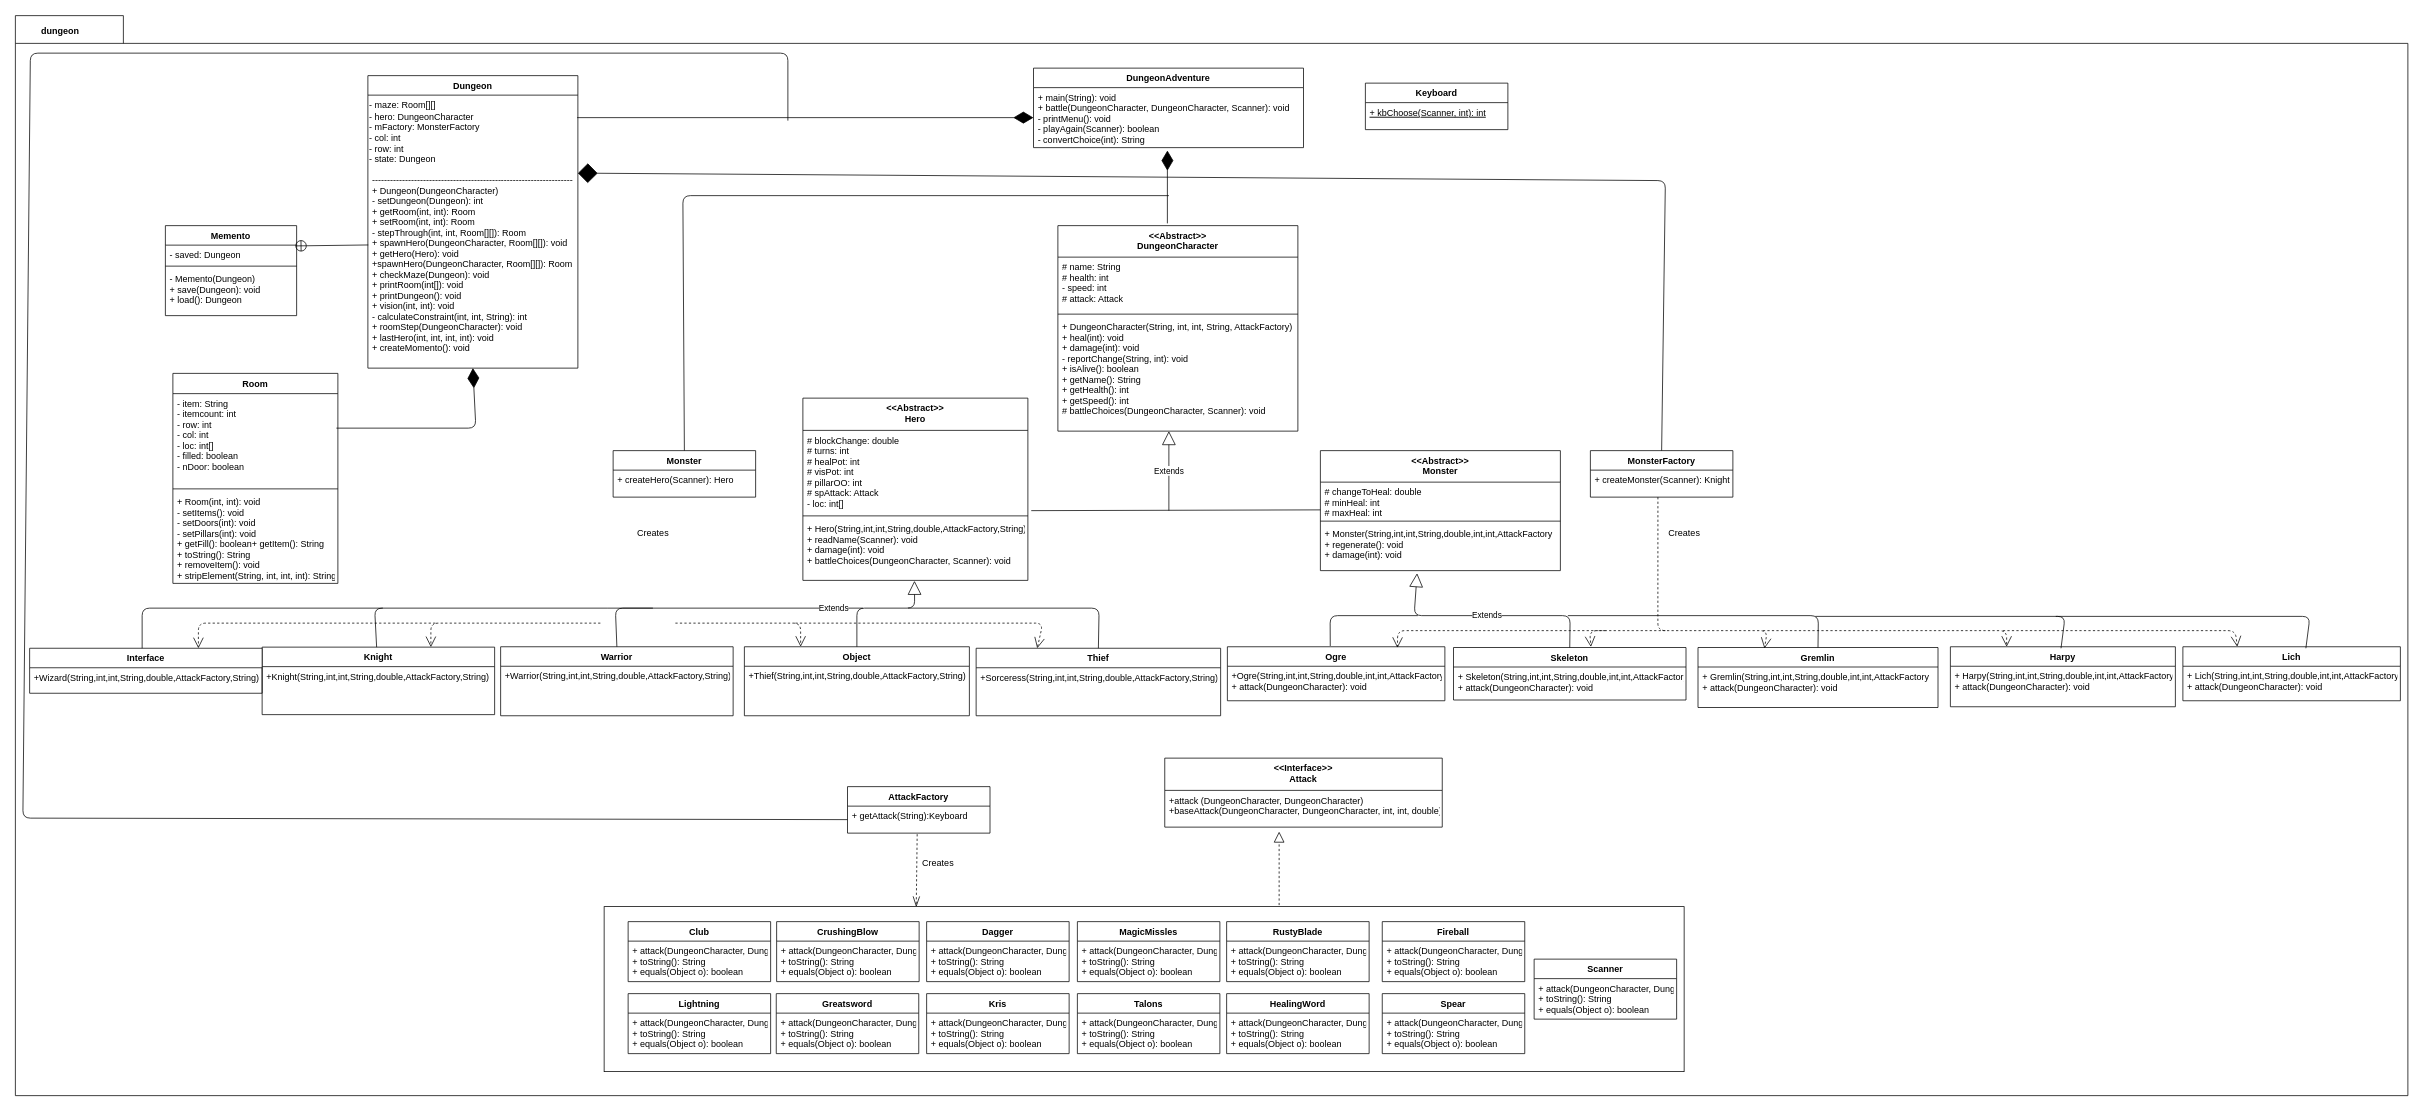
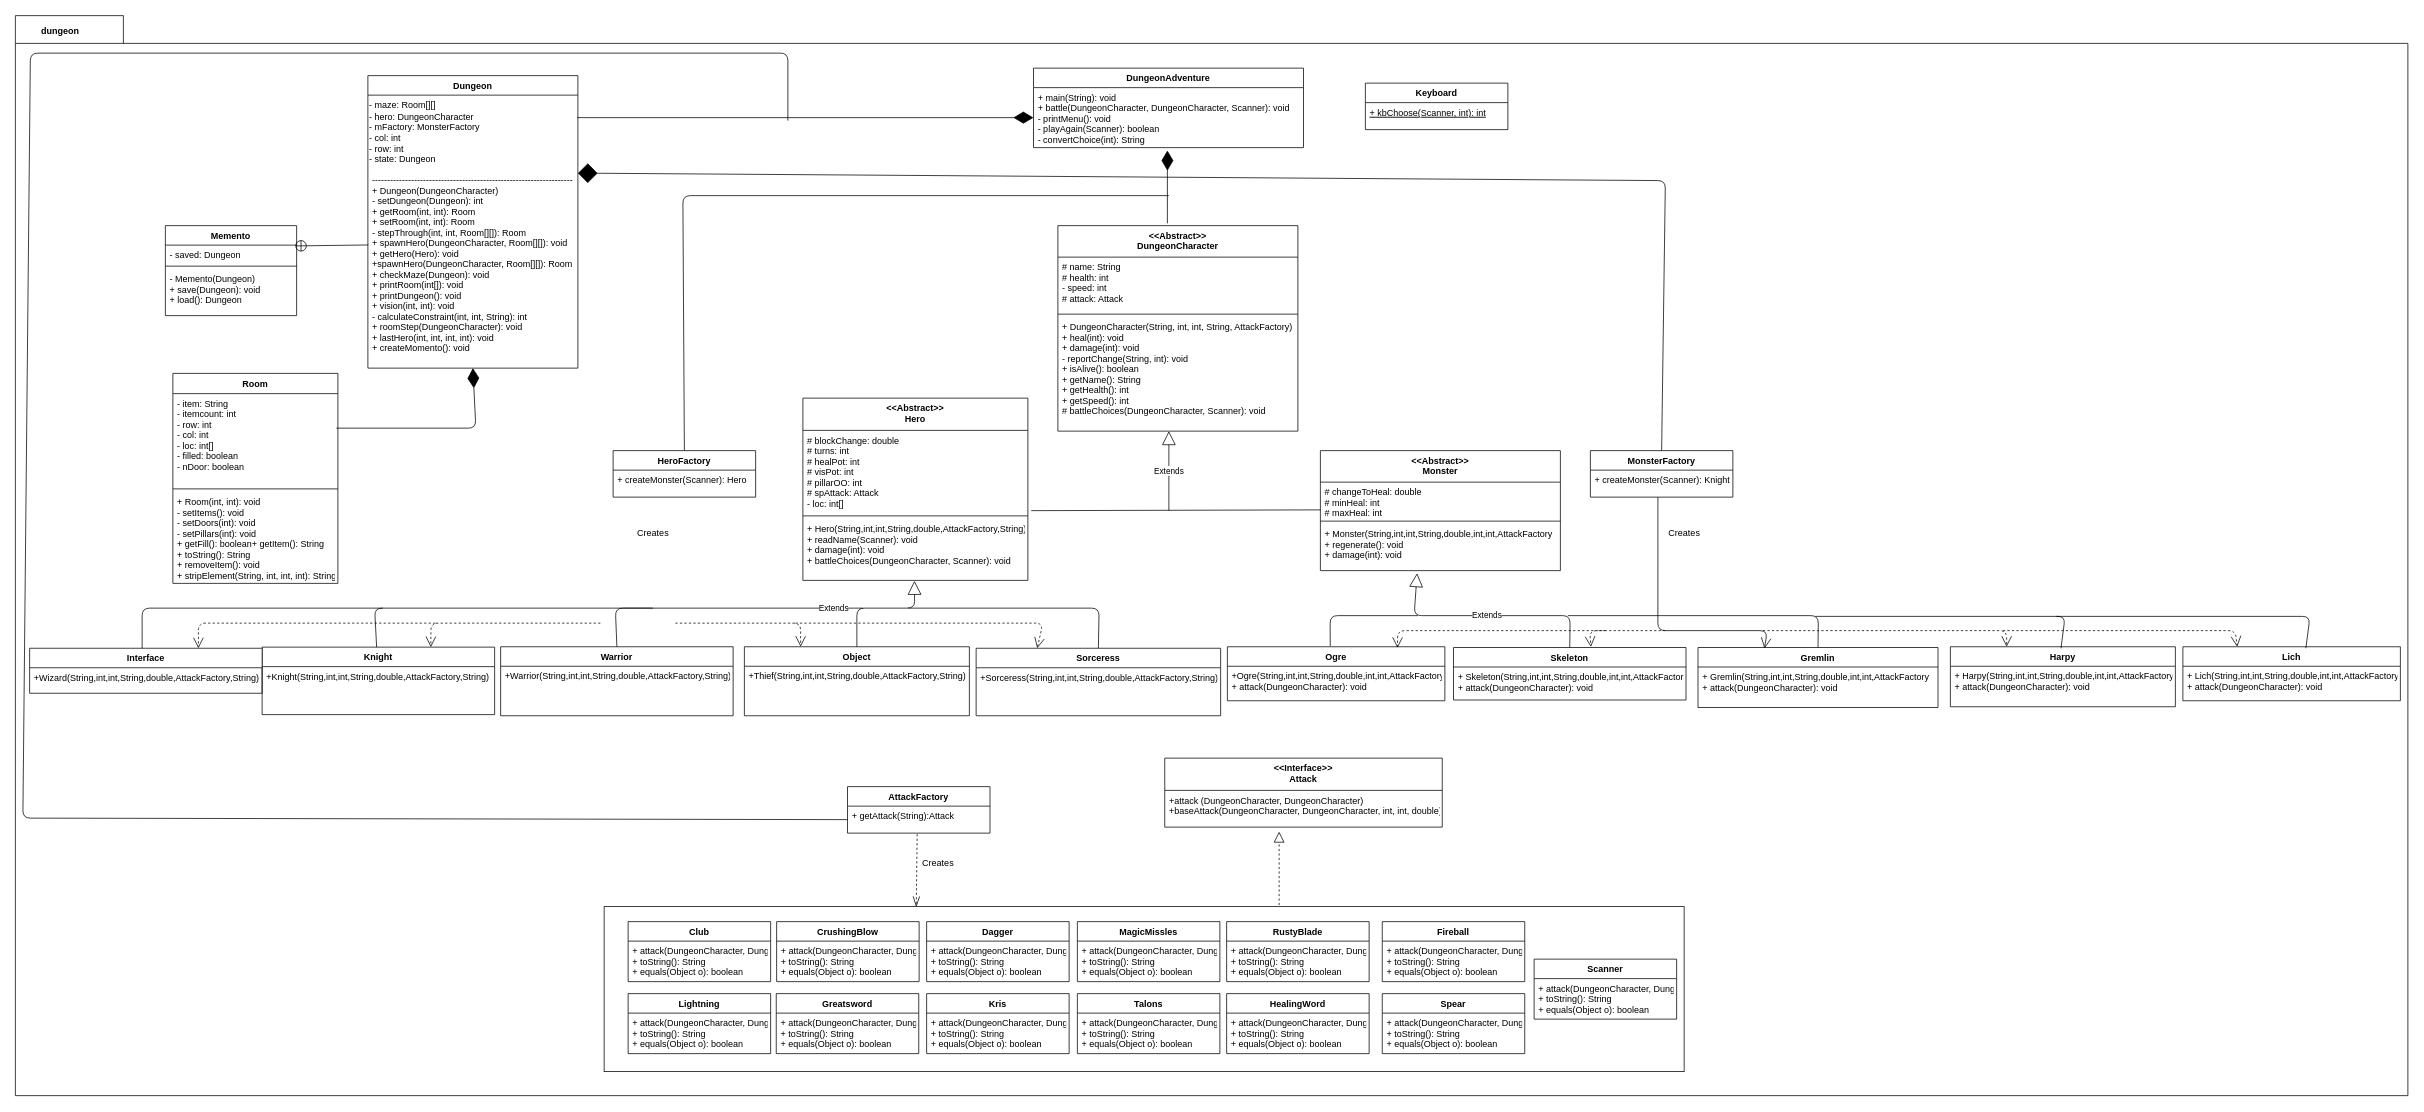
(684, 461) -> (684, 461)
(682, 480) -> (689, 480)
(1658, 619) -> (1658, 619)
(1098, 658) -> (1098, 658)
(919, 816) -> (914, 816)
